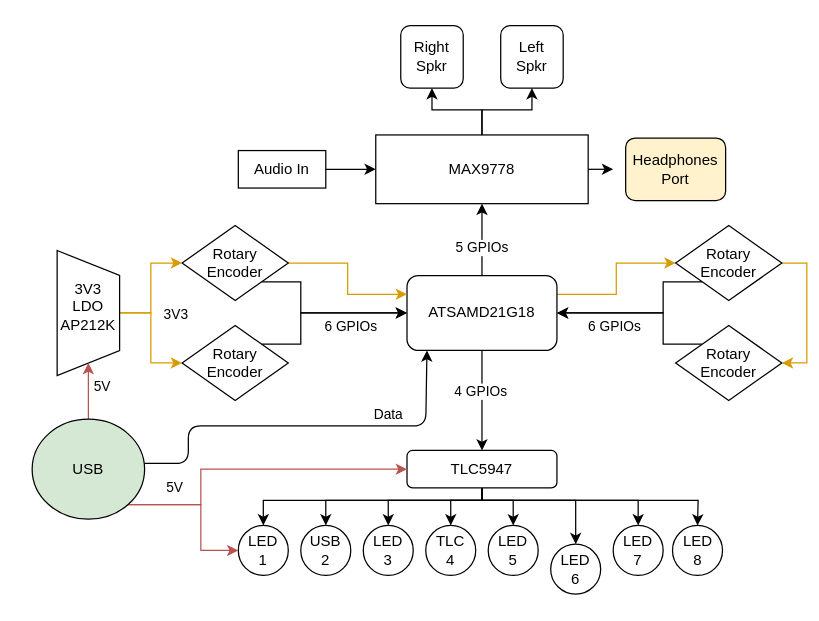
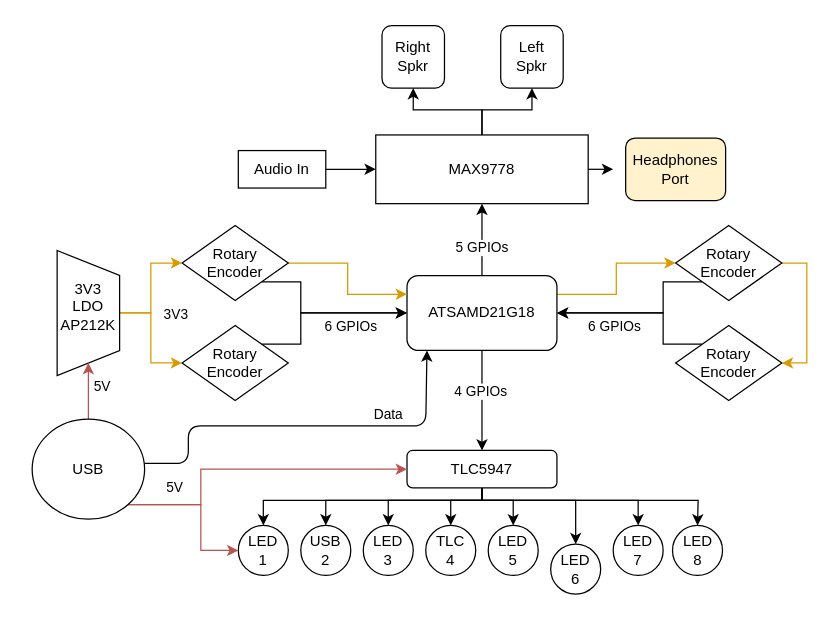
(432, 57) -> (413, 57)
(88, 469) -> (88, 469)
